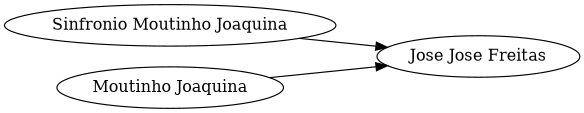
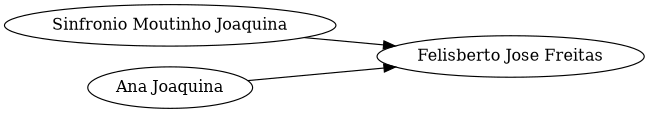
(478, 56) -> (511, 56)
(170, 88) -> (170, 88)
